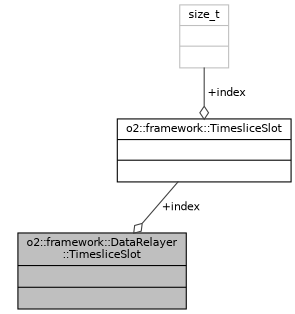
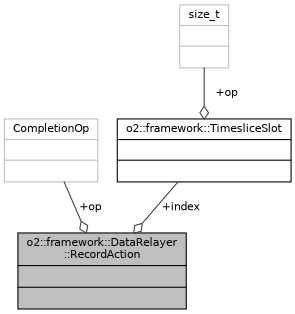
(225, 93) -> (225, 93)
none -> (51, 150)
(102, 255) -> (102, 255)
